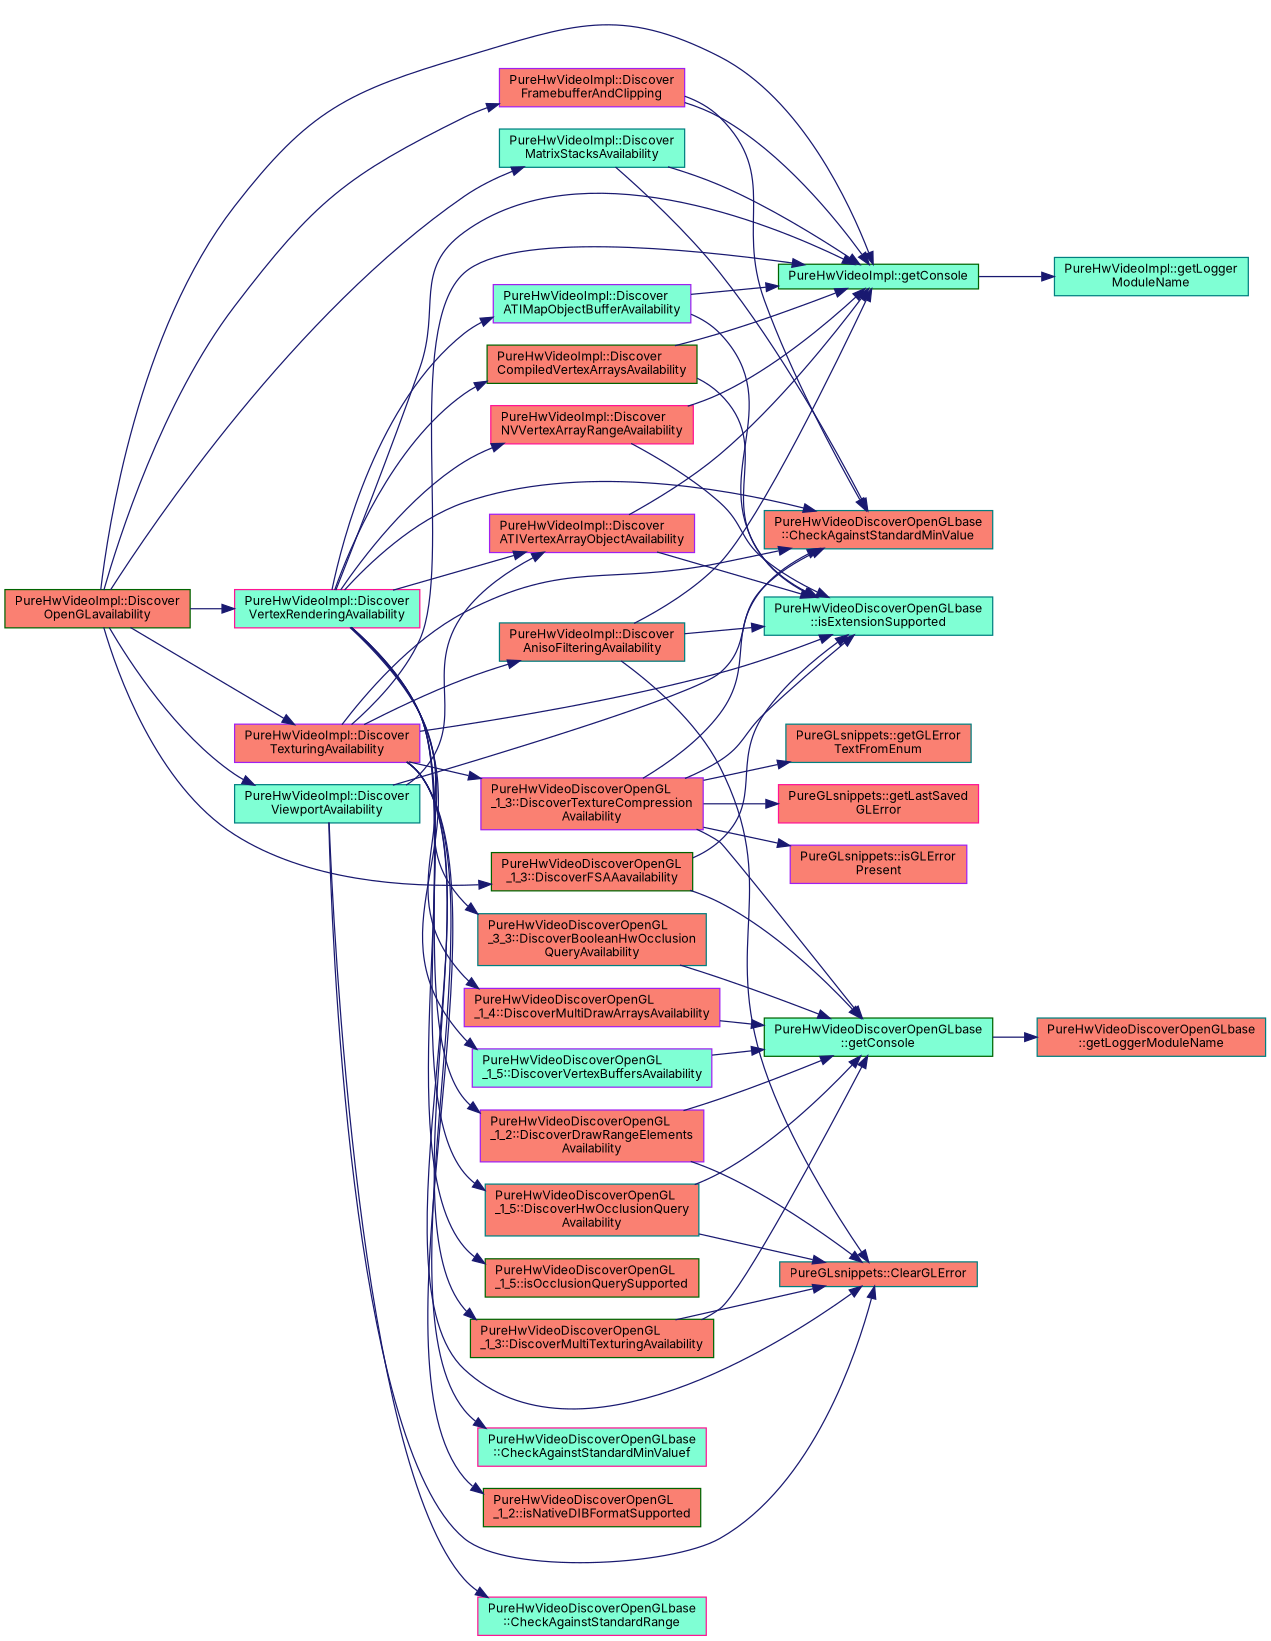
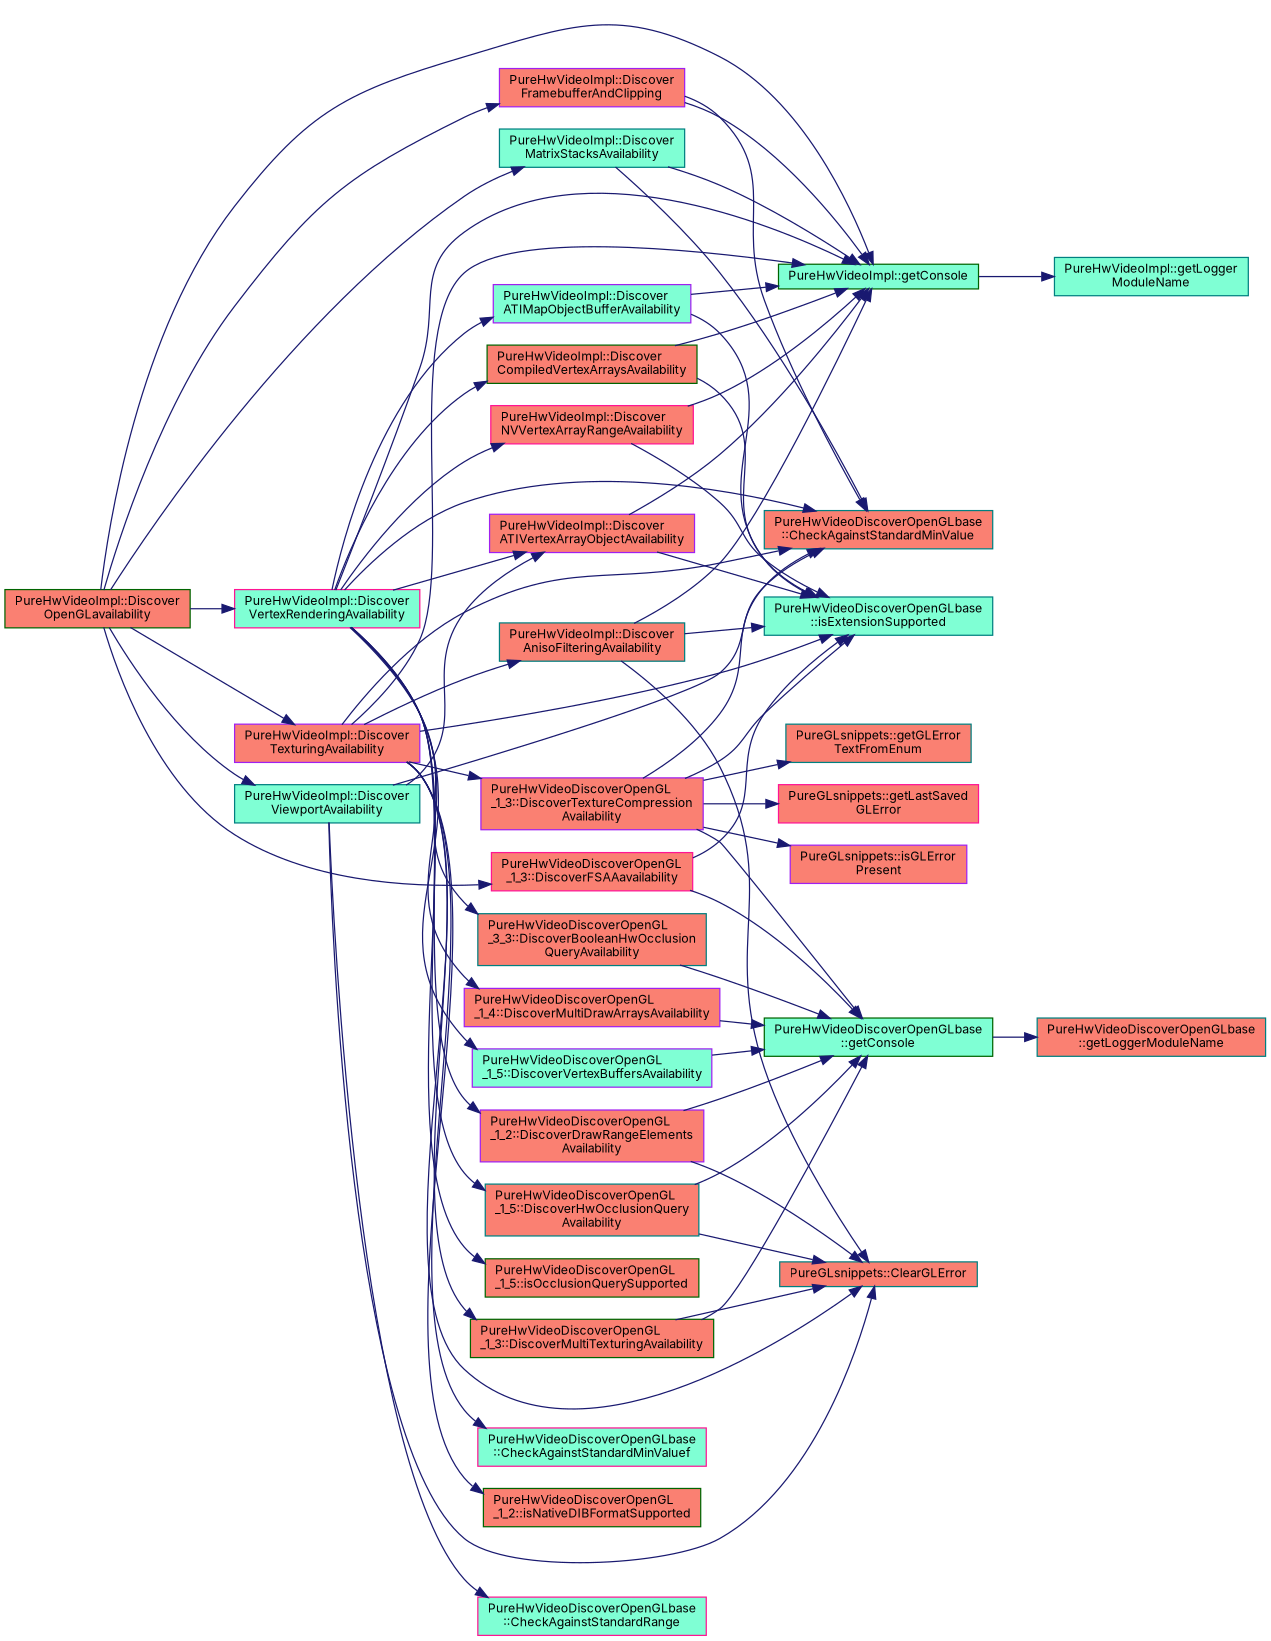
(592, 872) -> (592, 872)
